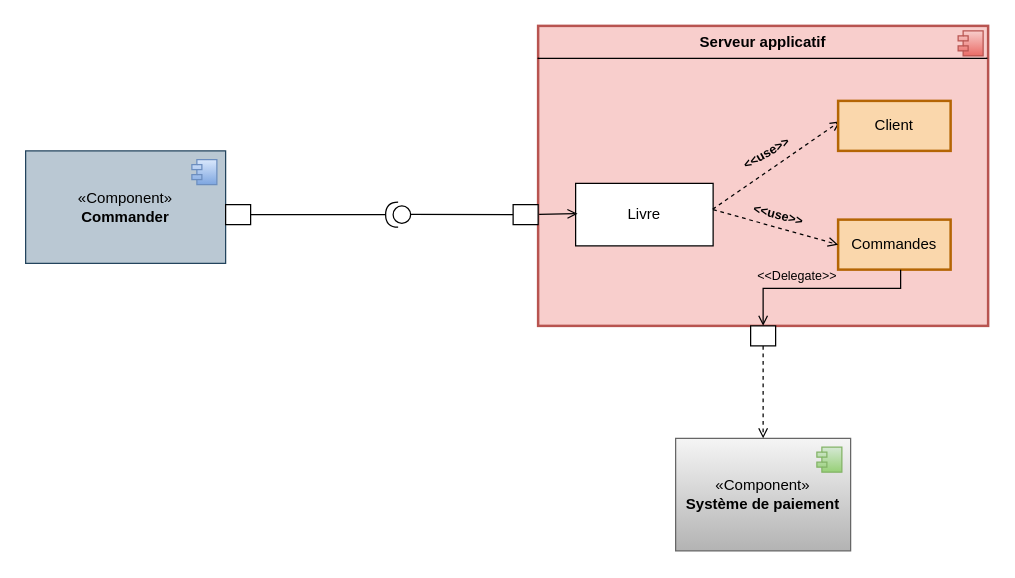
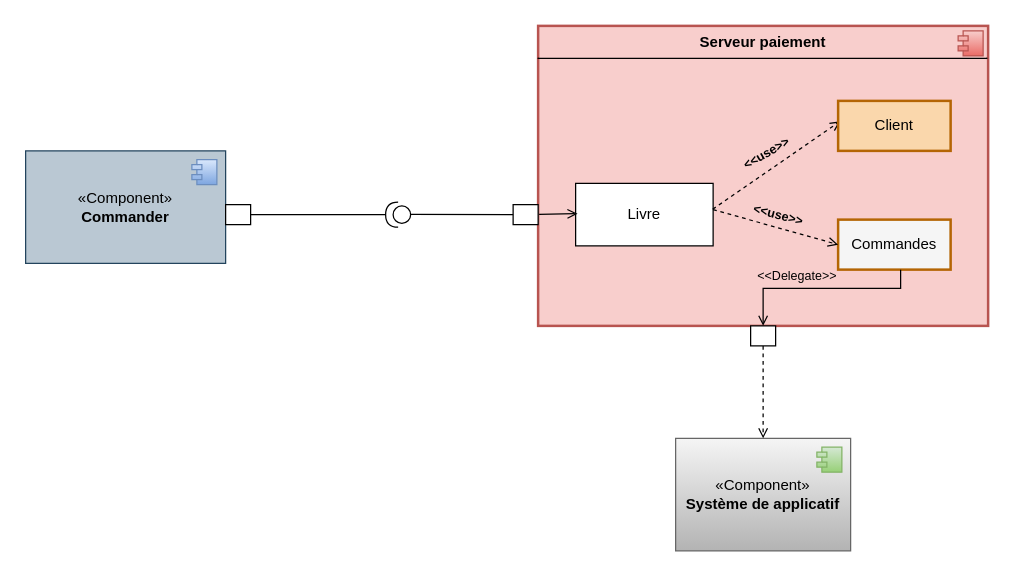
(606, 26) -> (601, 26)
(894, 244) -> (894, 244)
(763, 494) -> (763, 494)
